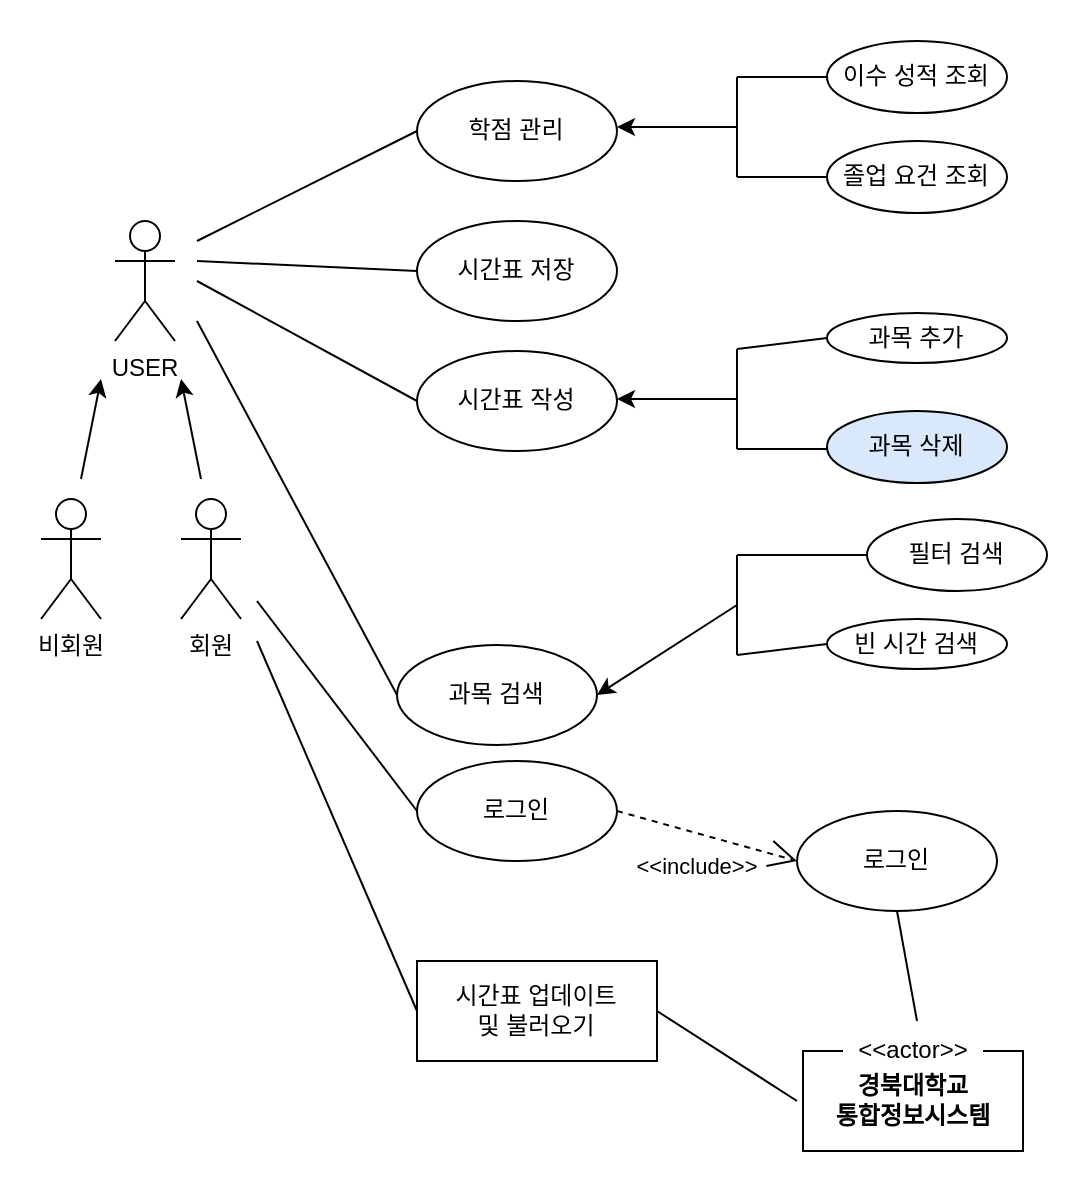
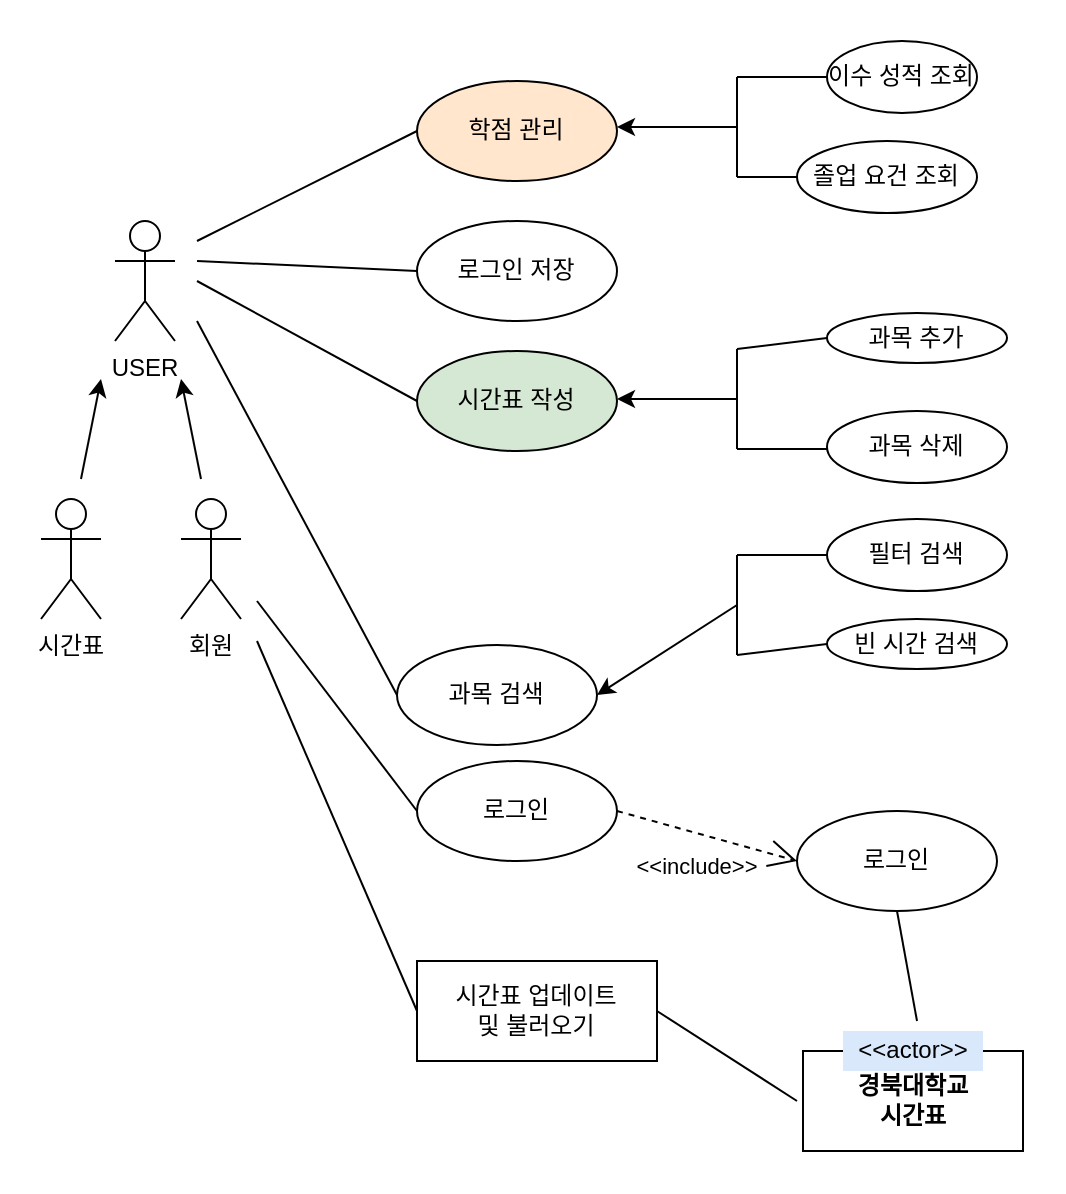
(917, 77) -> (902, 77)
(517, 131) -> (517, 131)
(917, 177) -> (887, 177)
(517, 271) -> (517, 271)
(517, 401) -> (517, 401)
(917, 447) -> (917, 447)
(957, 555) -> (917, 555)
(72, 647) -> (72, 647)
(913, 1051) -> (913, 1051)
(914, 1101) -> (914, 1101)
